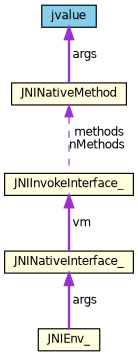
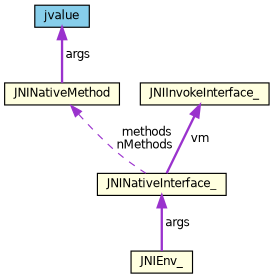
(69, 145) -> (110, 146)
